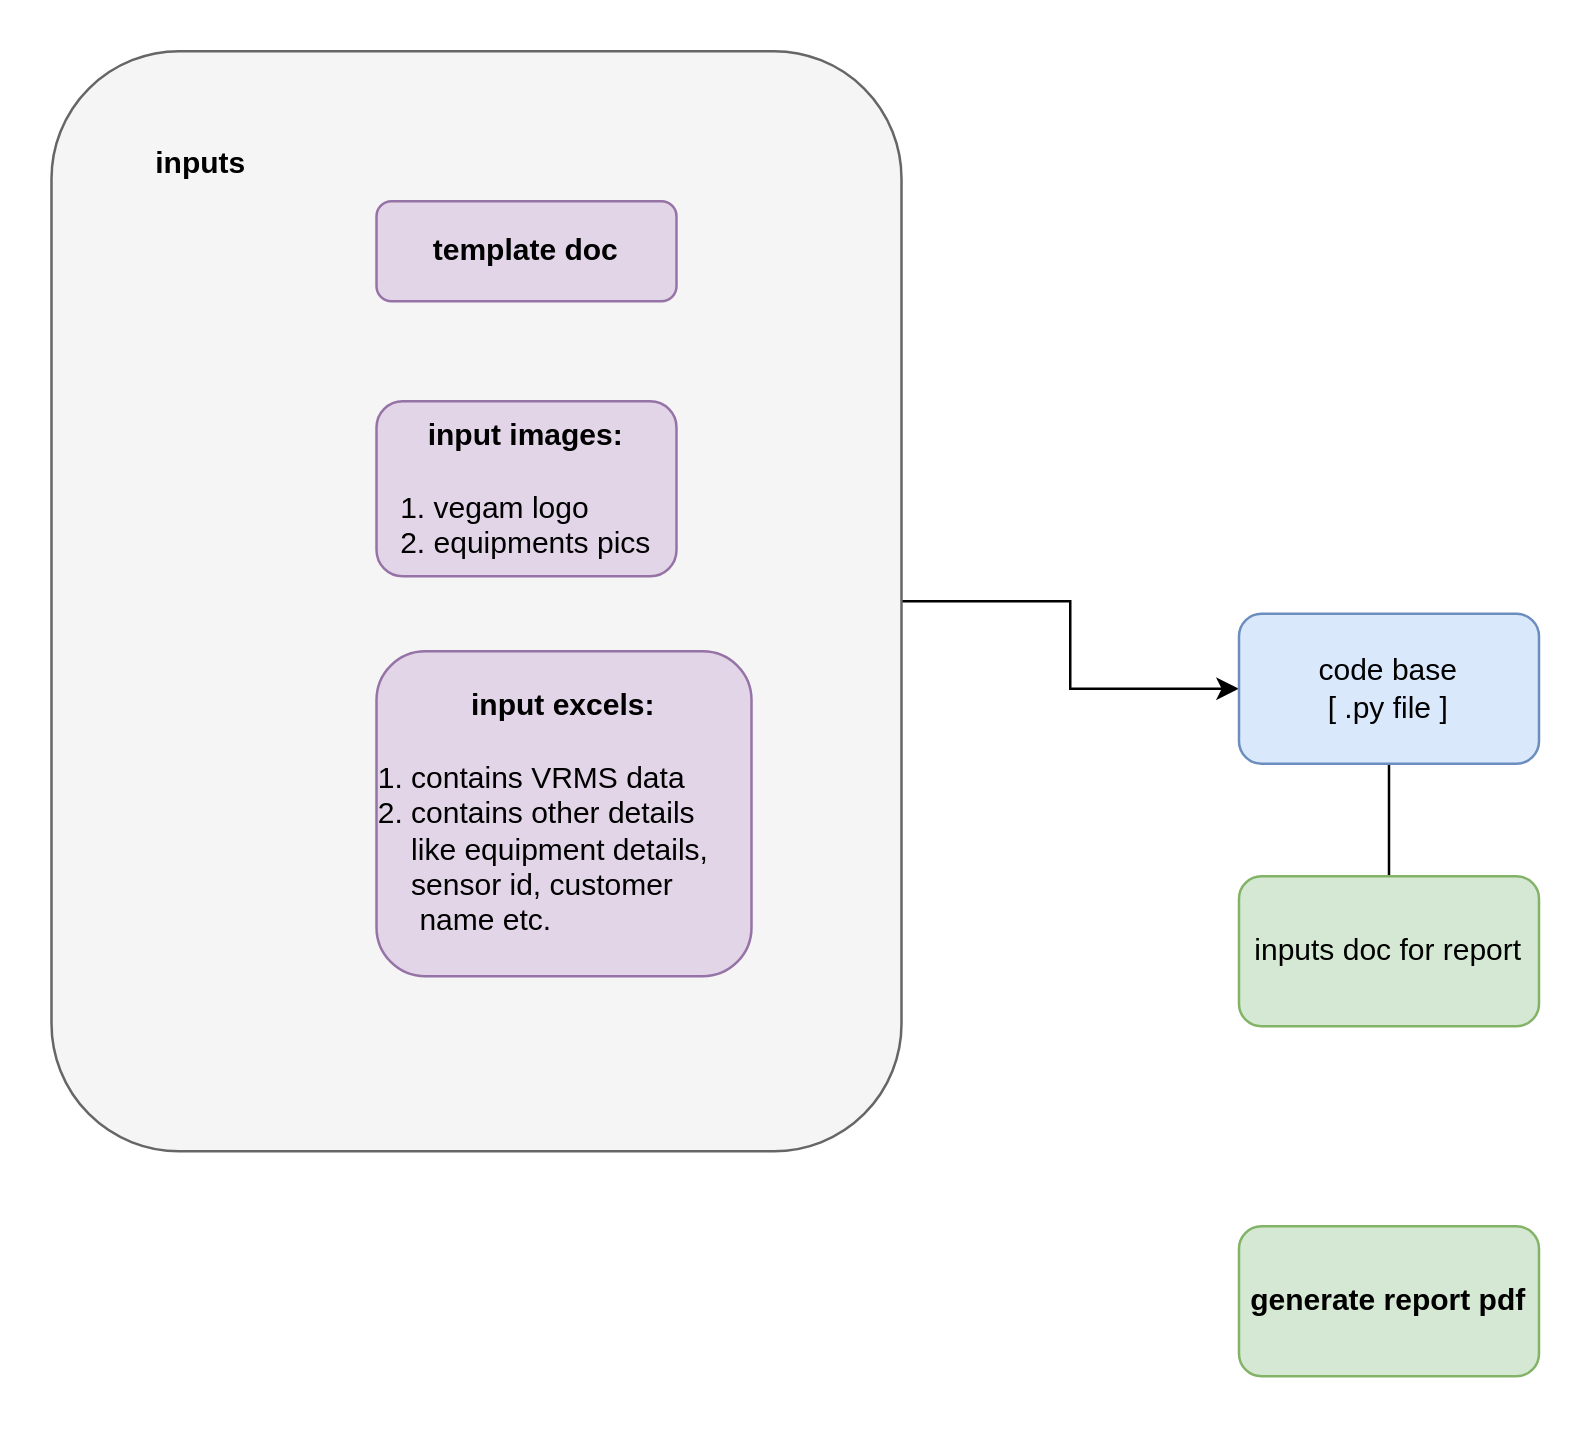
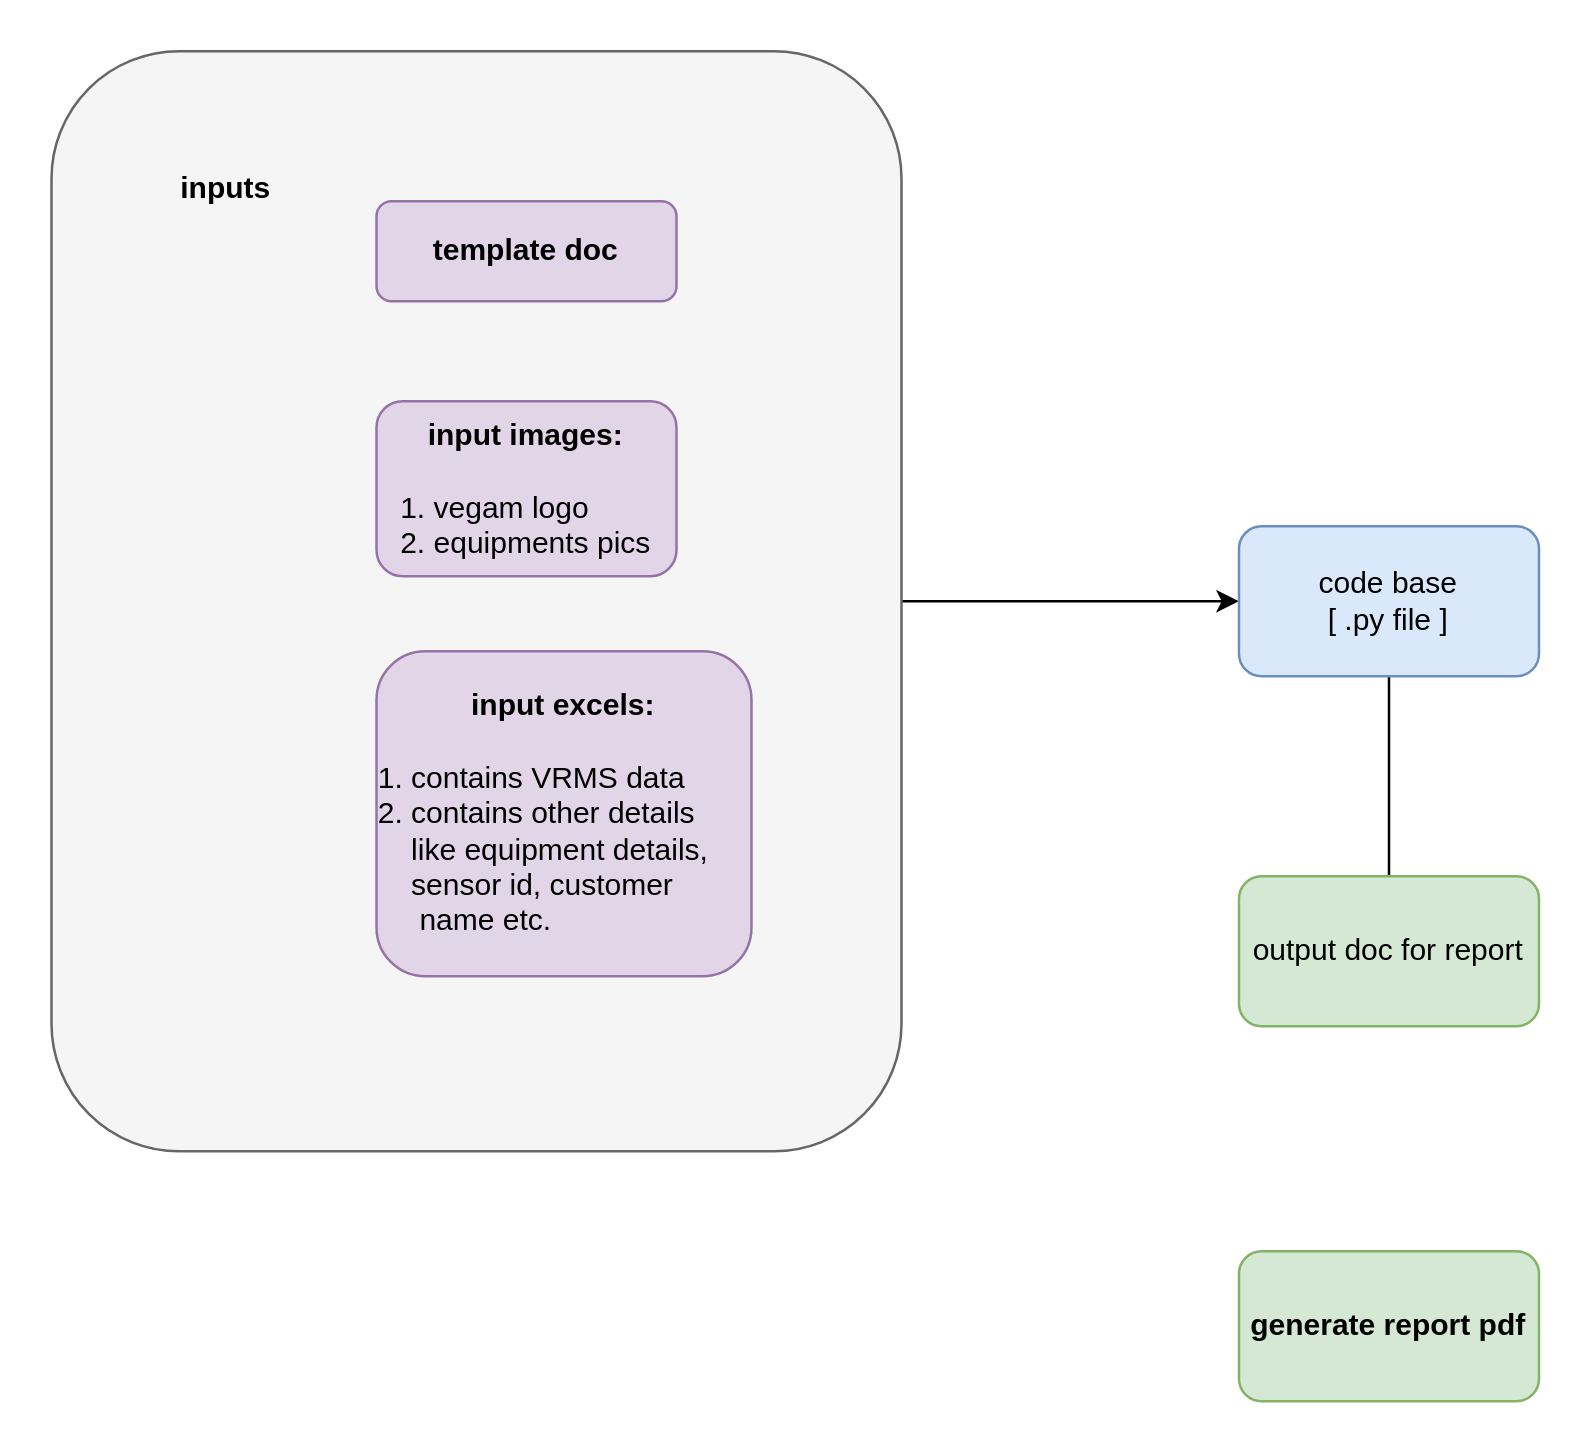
(201, 164) -> (226, 189)
(1389, 689) -> (1389, 601)
(1389, 951) -> (1389, 951)
(1389, 1301) -> (1389, 1326)
